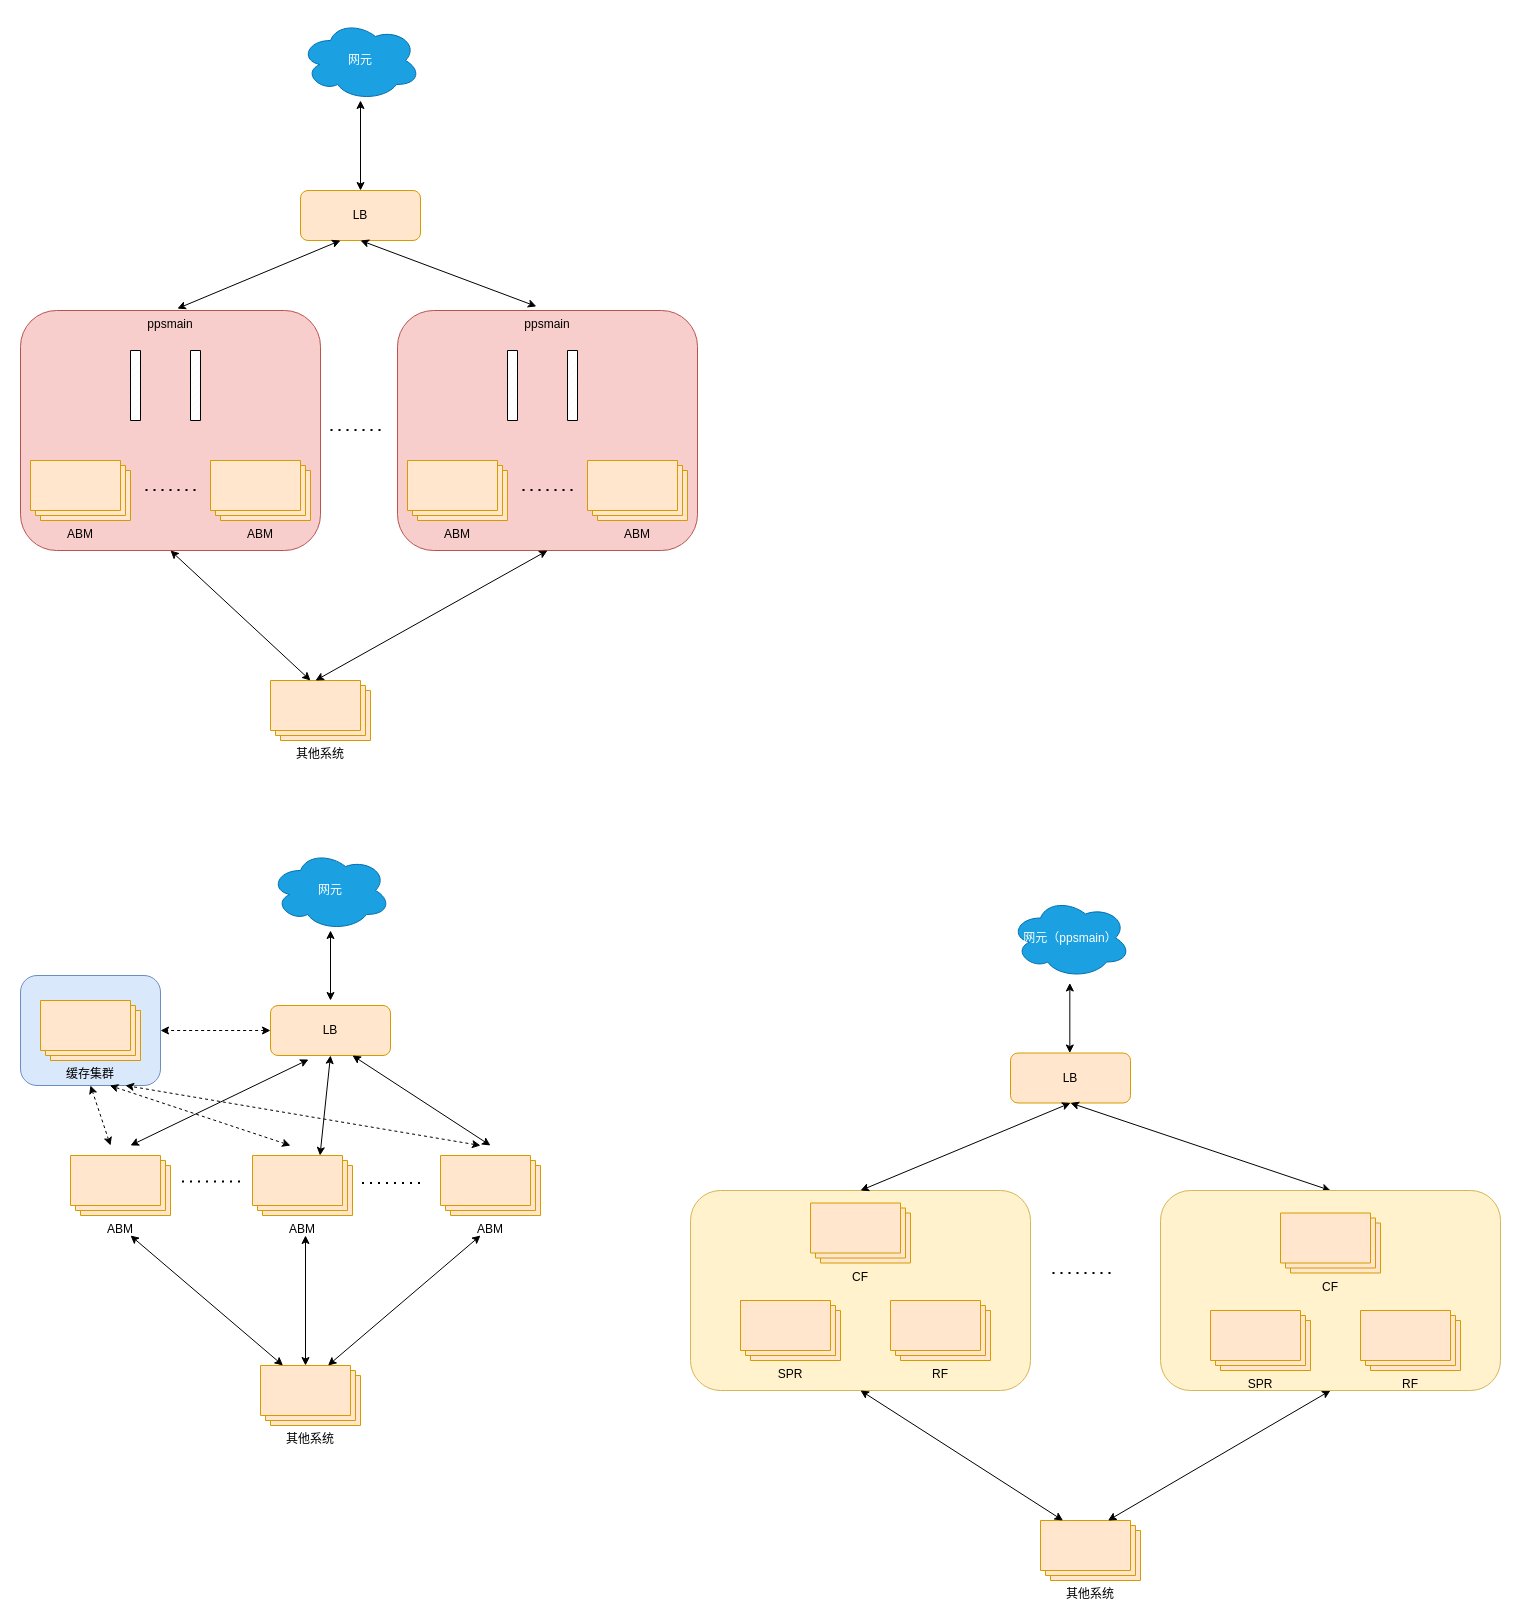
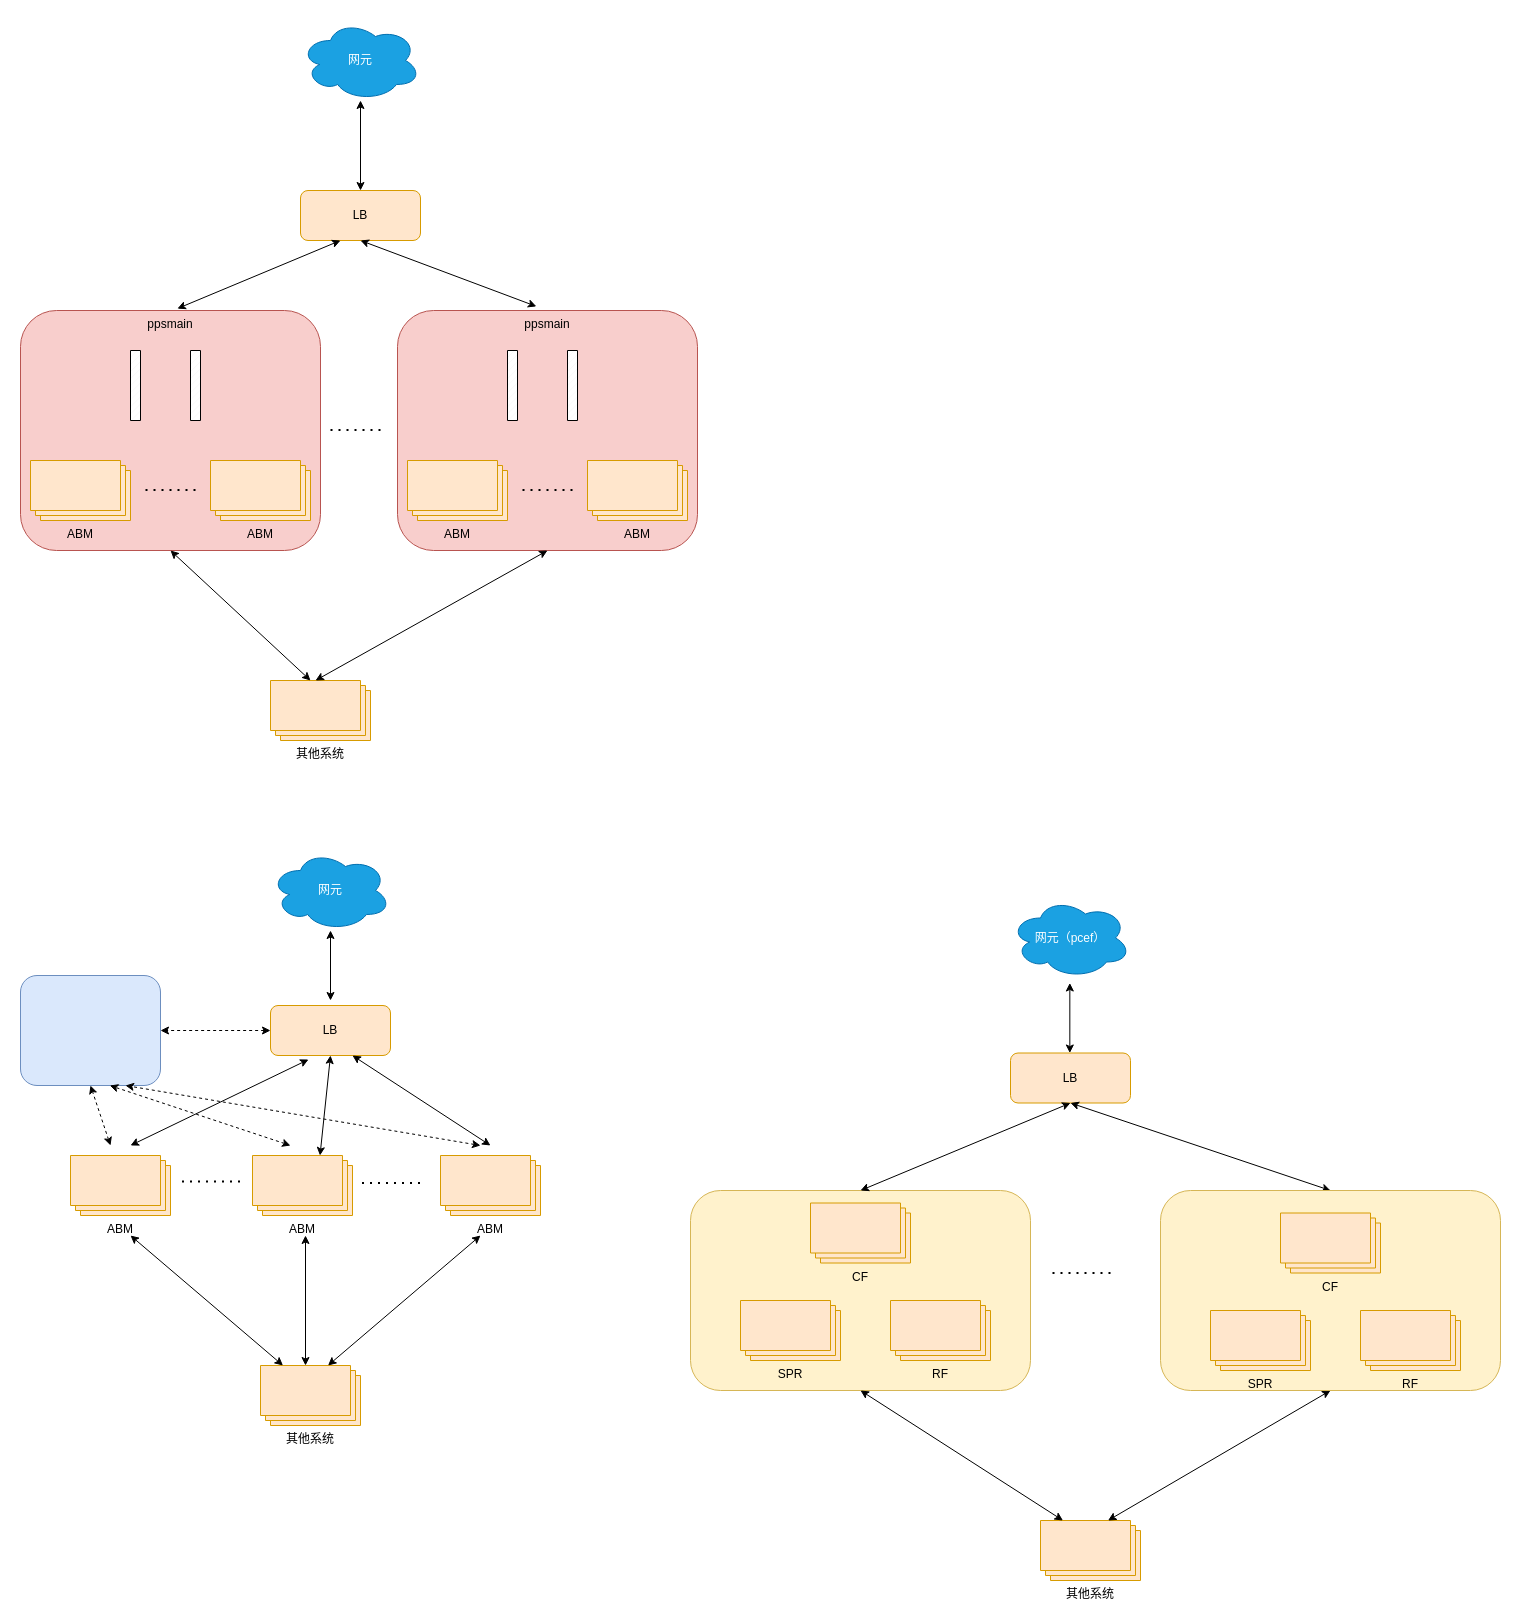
(1071, 939) -> (1071, 939)
(91, 1031) -> none
